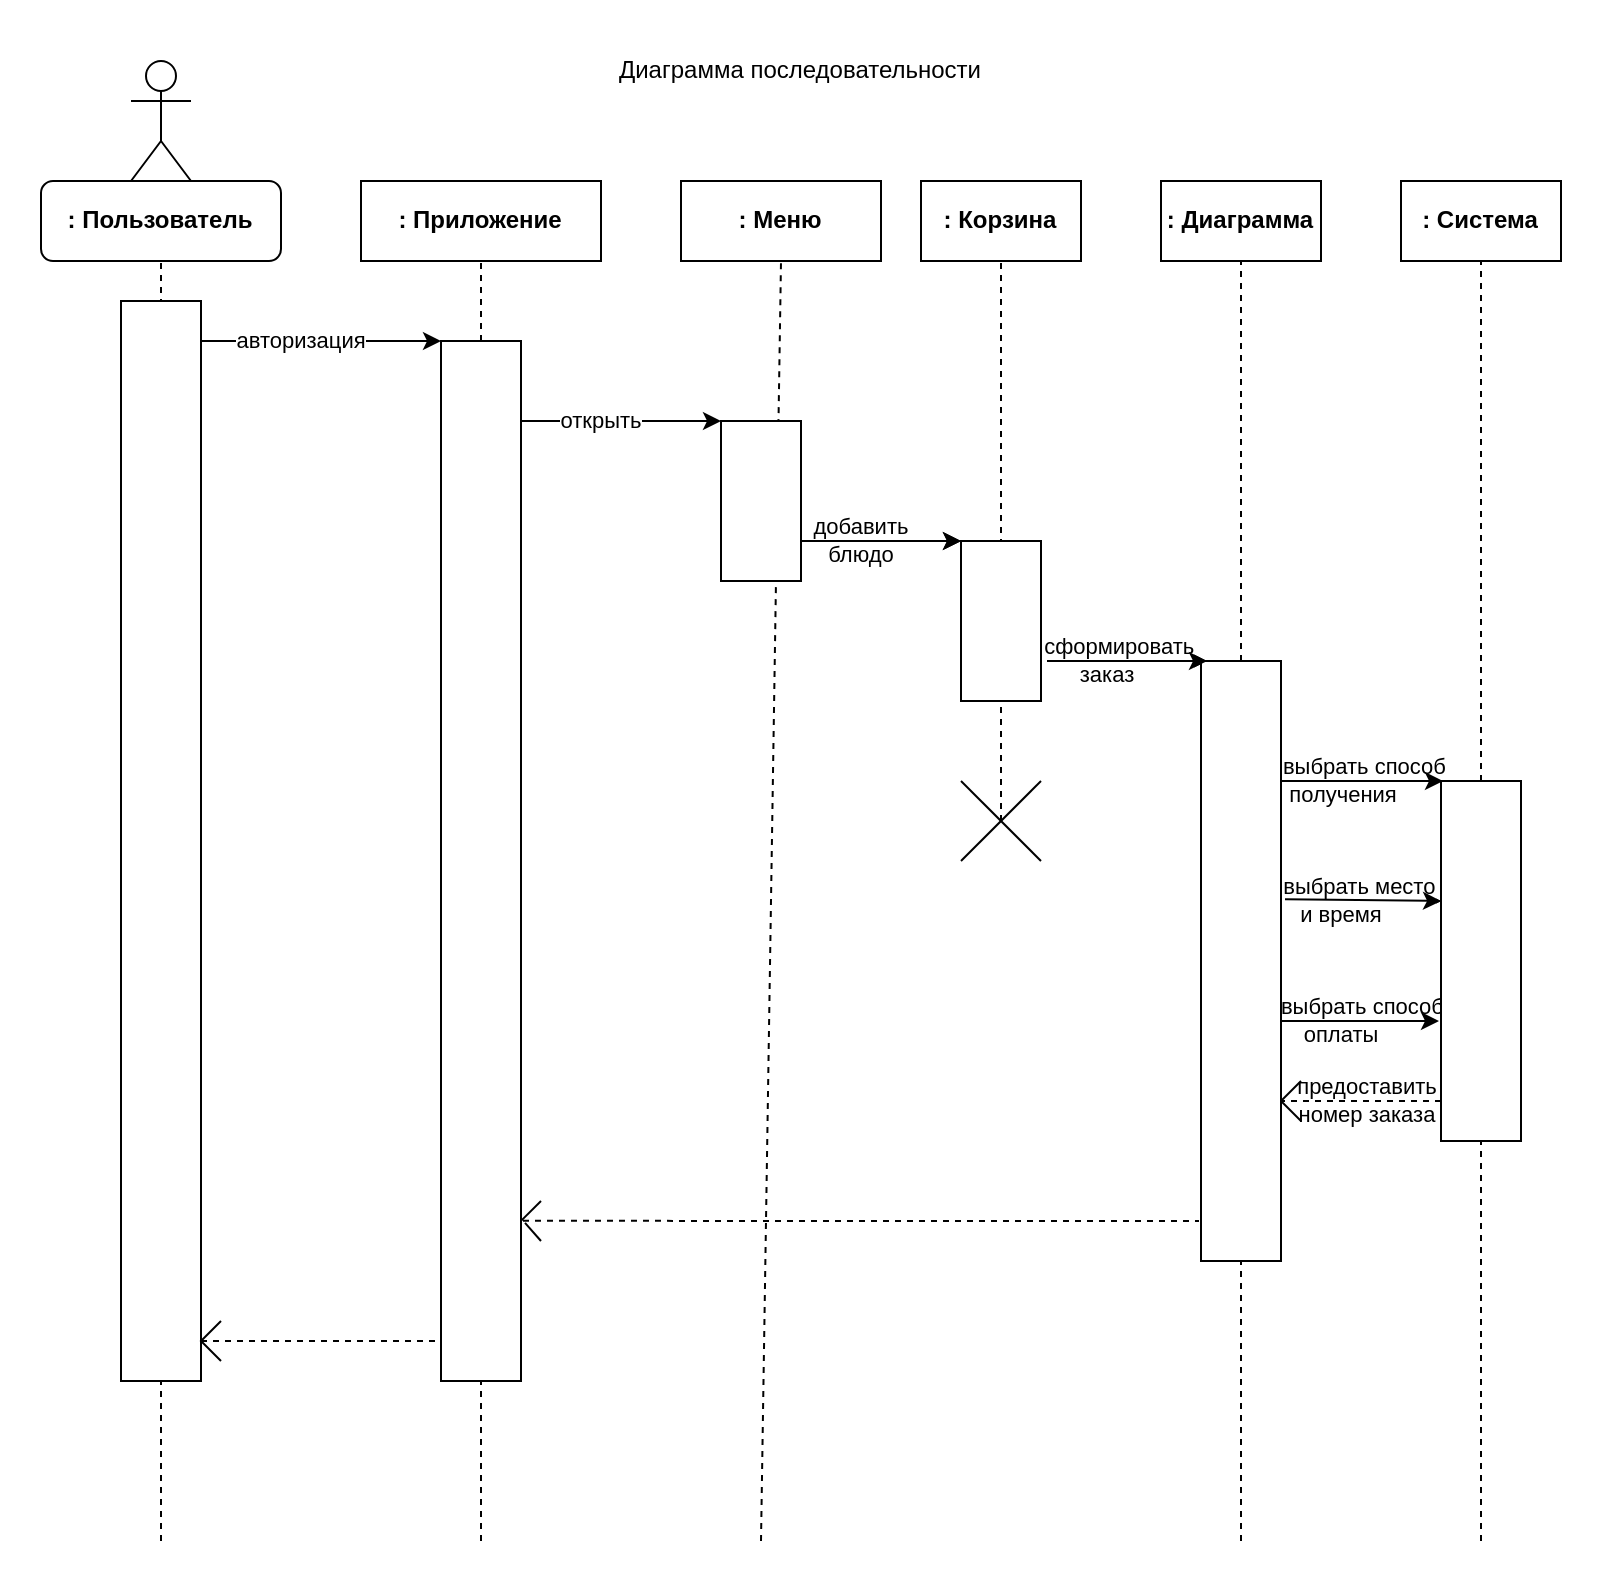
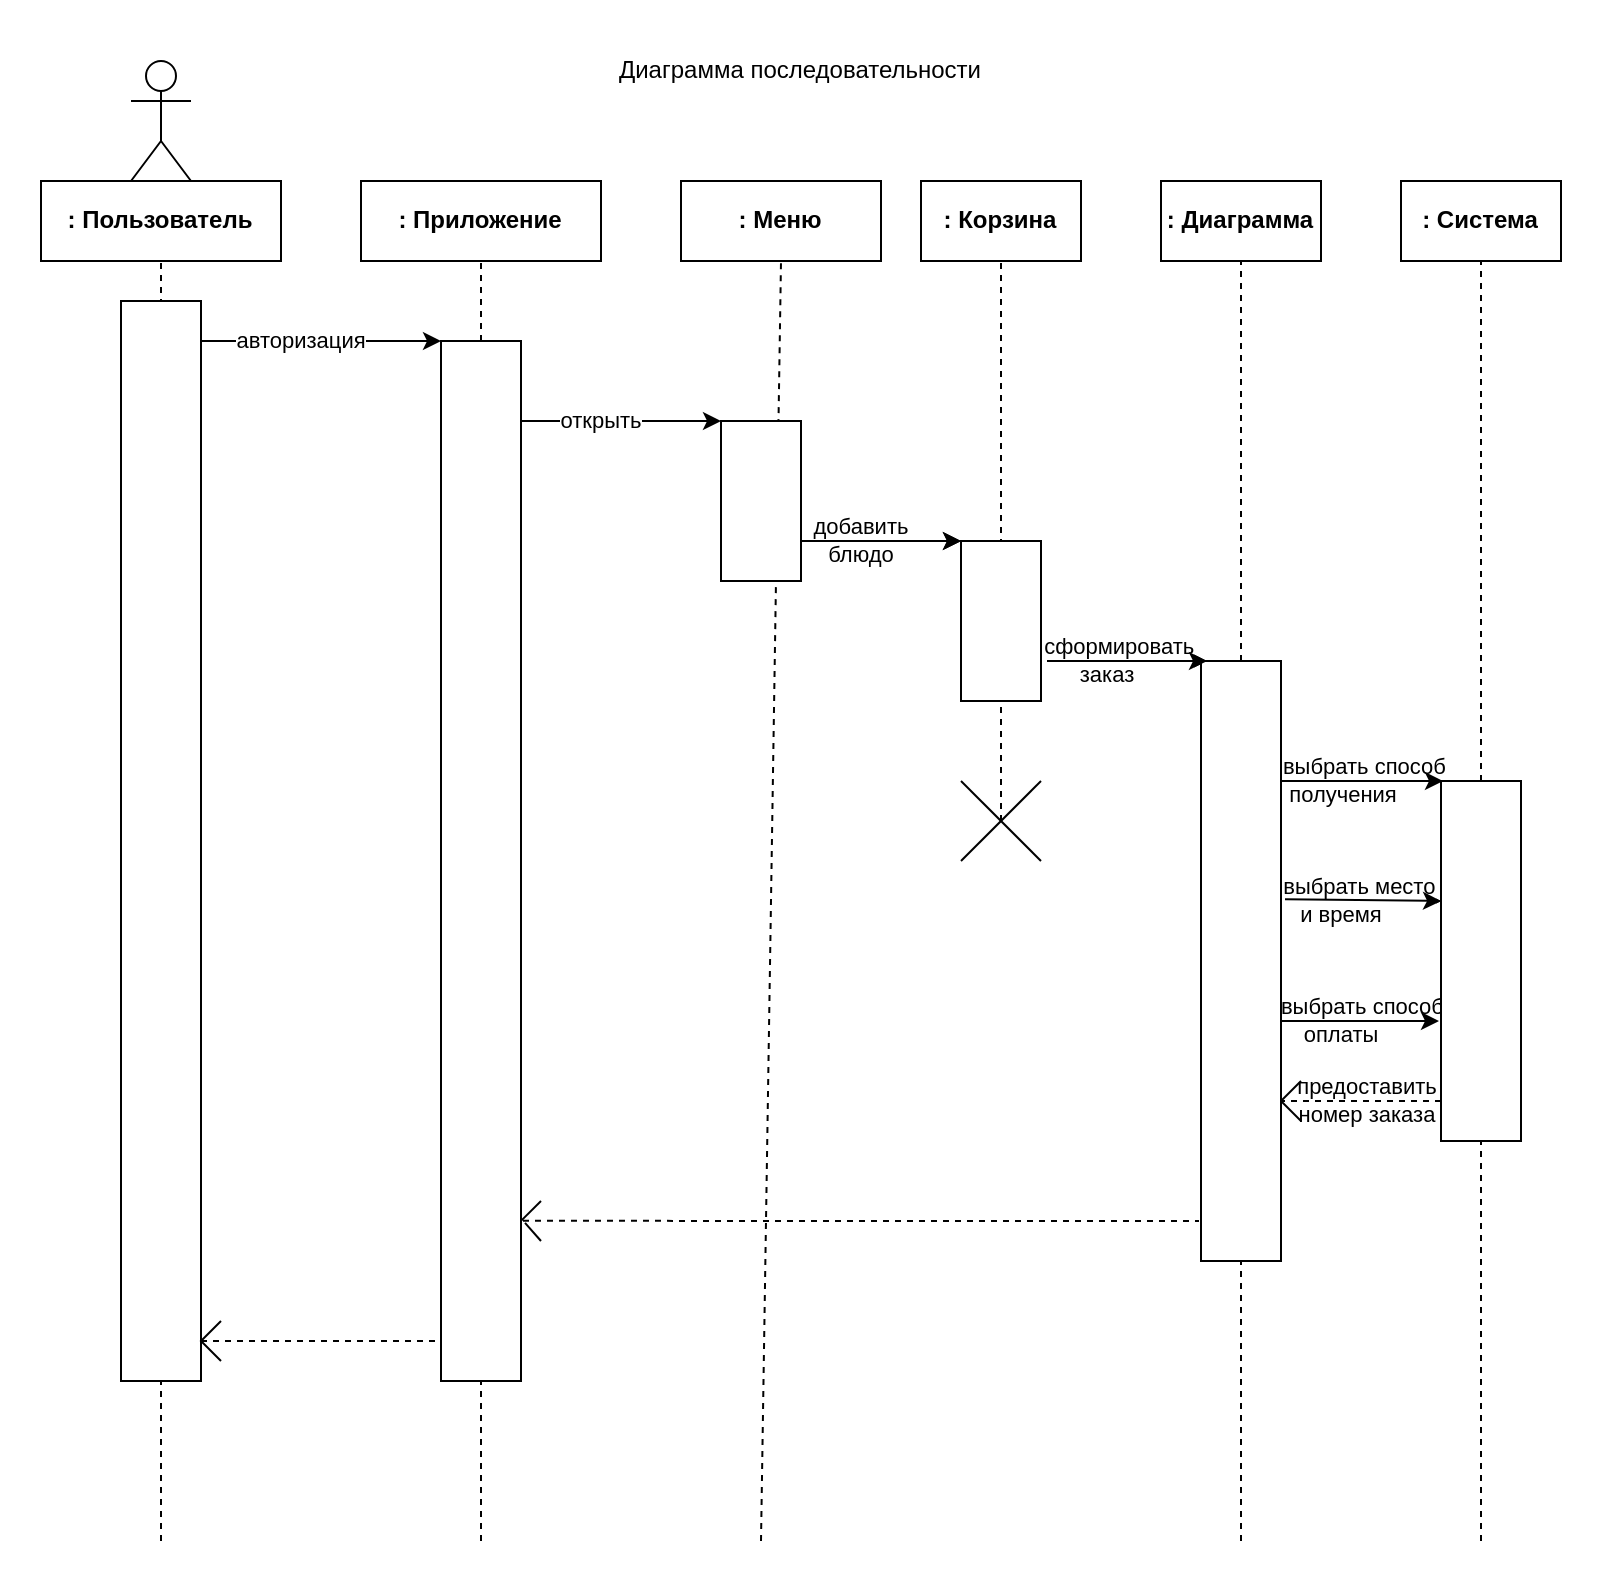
(161, 221) -> (161, 221)
